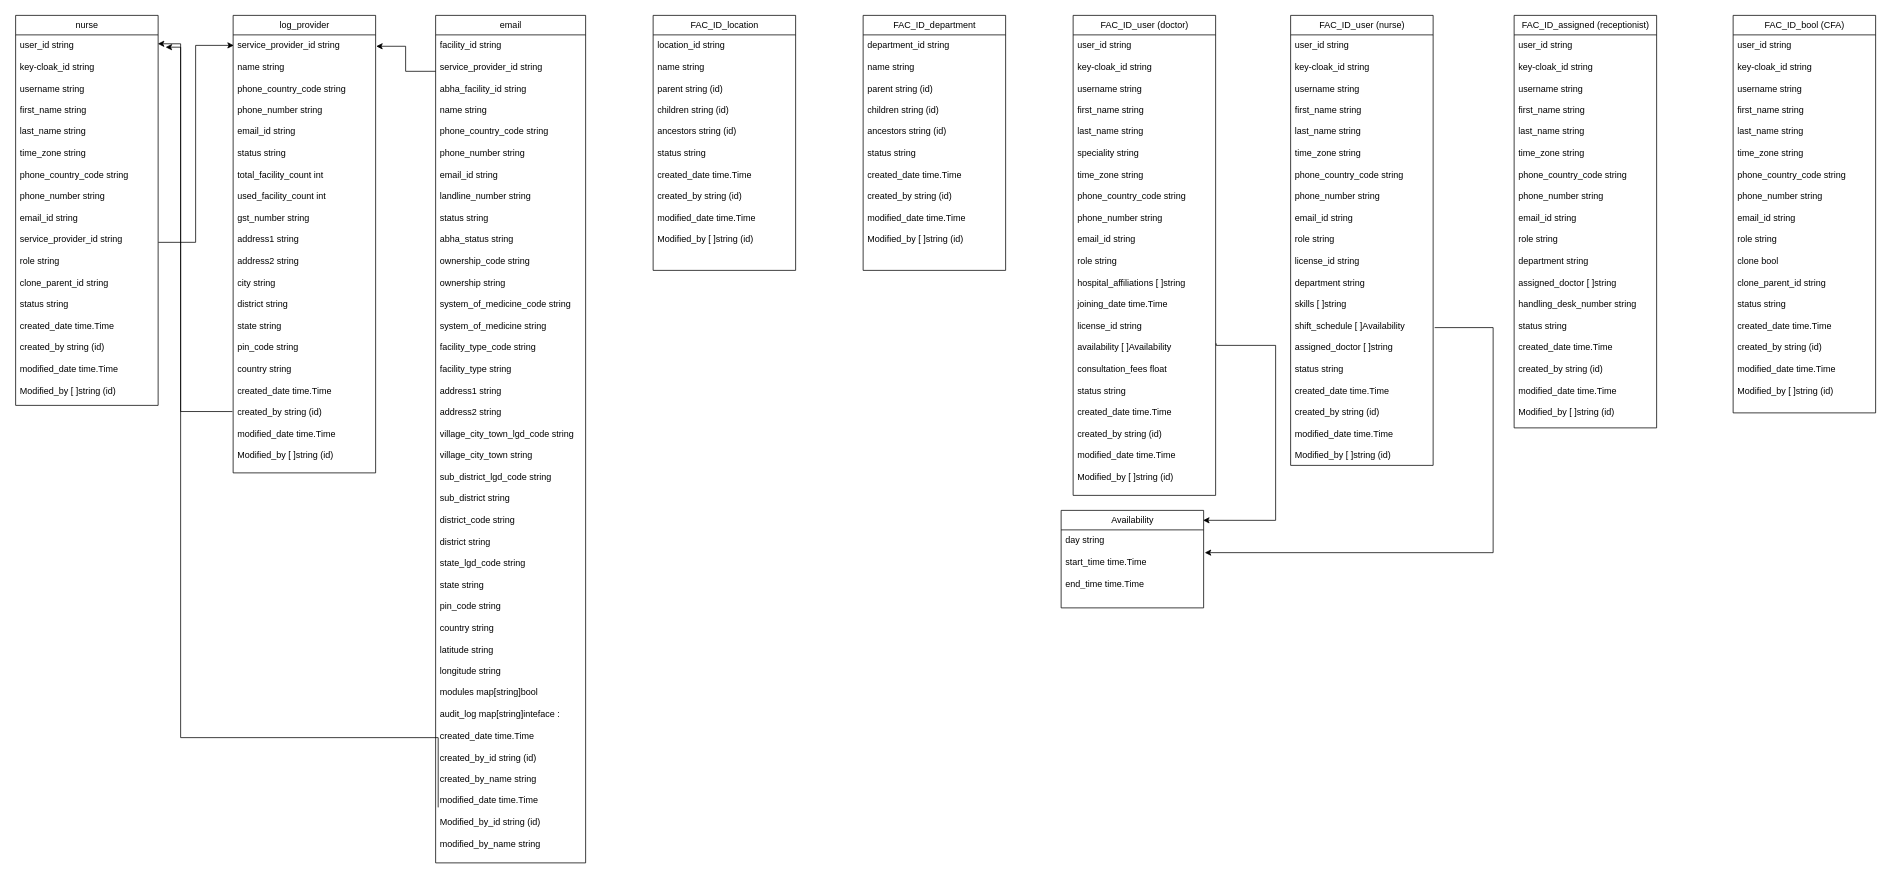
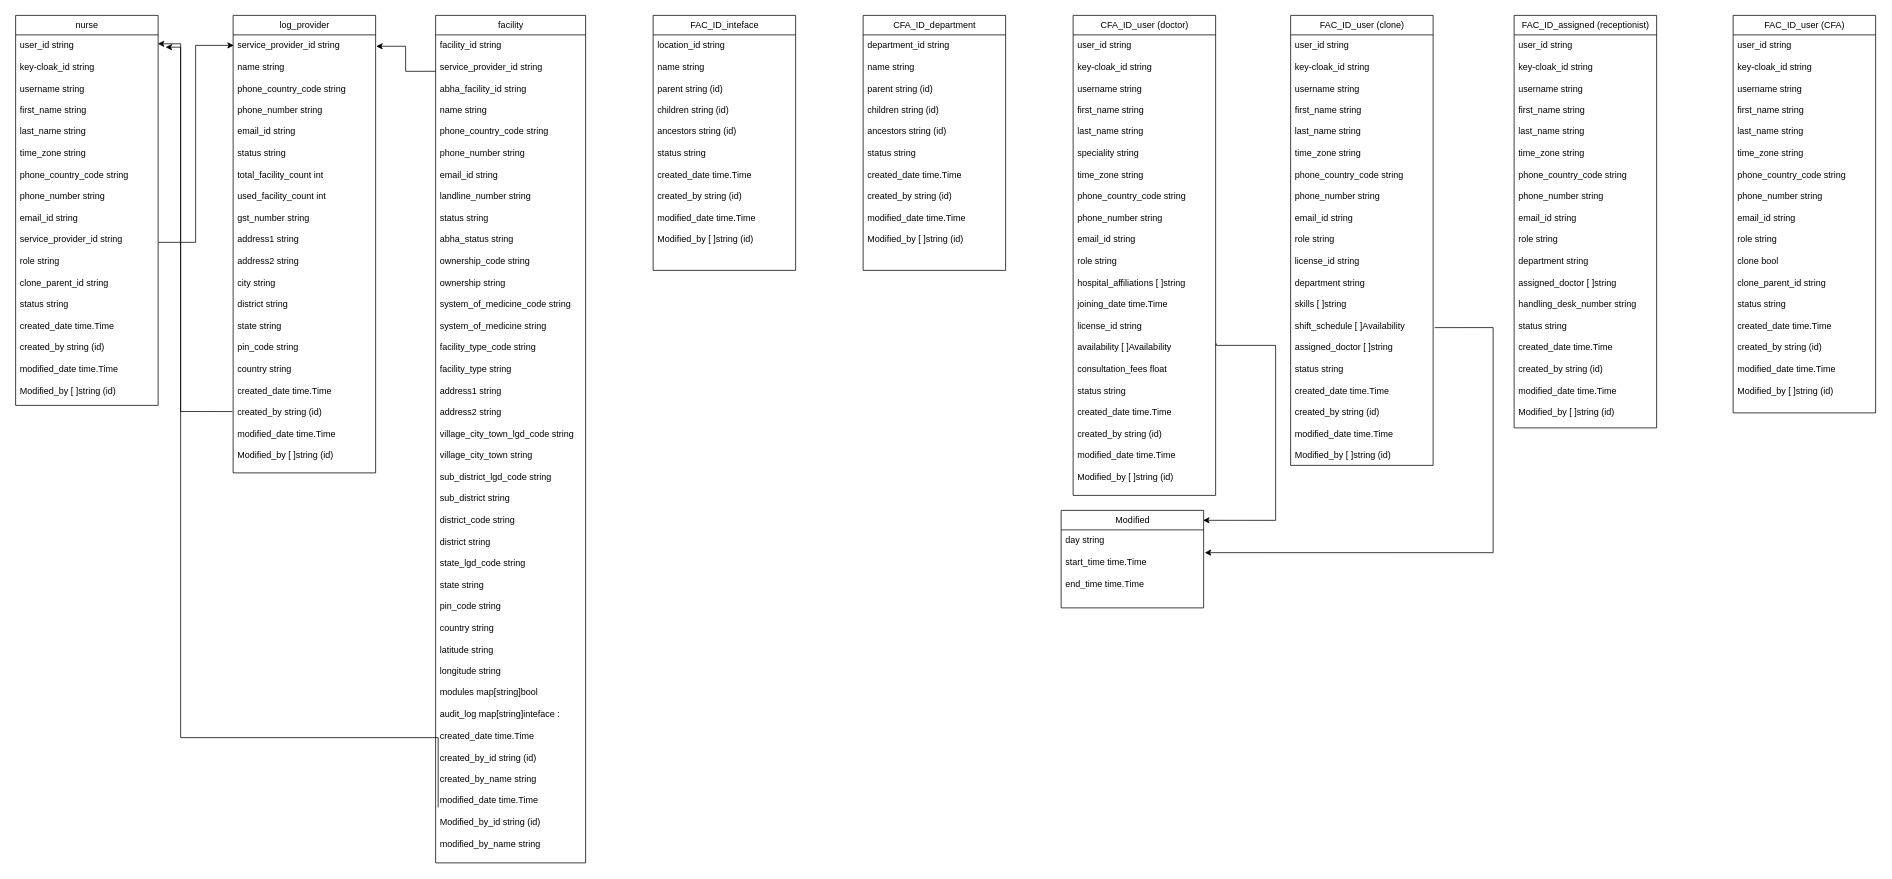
(511, 25) -> (511, 25)
(725, 25) -> (725, 25)
(935, 25) -> (935, 25)
(1145, 25) -> (1145, 25)
(1362, 25) -> (1362, 25)
(1805, 25) -> (1805, 25)
(1133, 520) -> (1133, 520)
